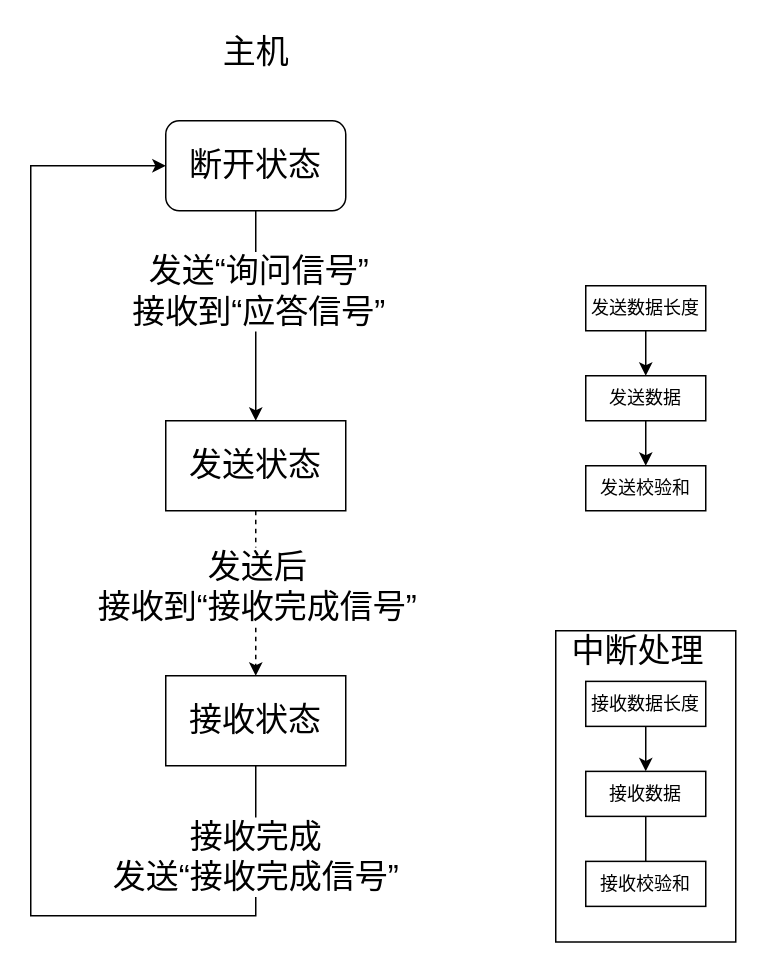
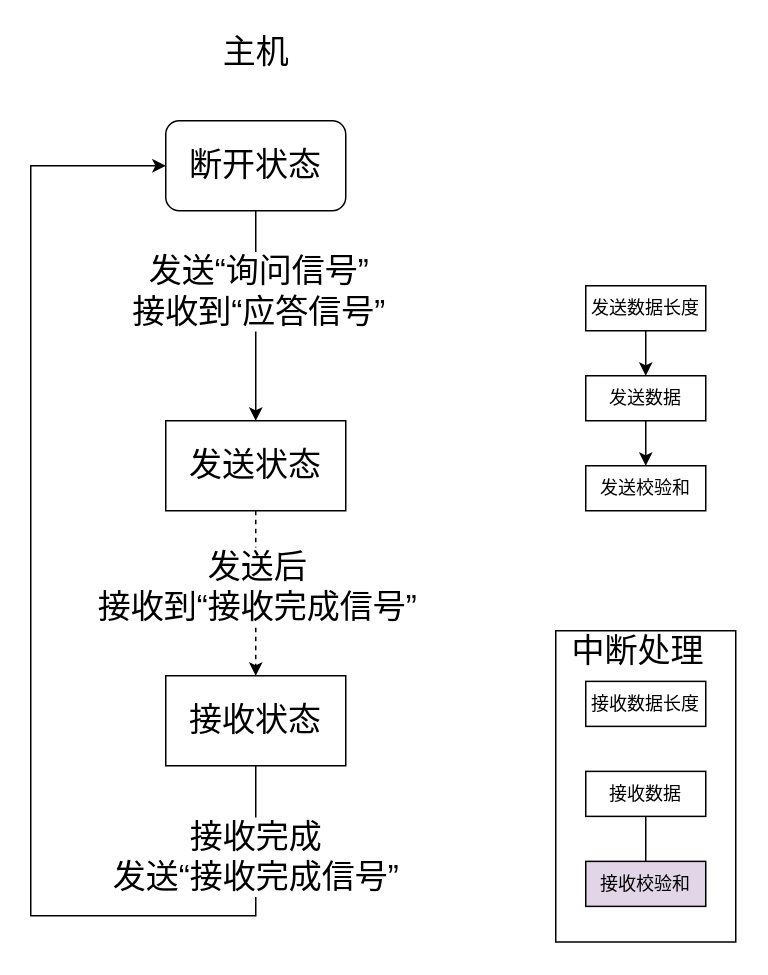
(646, 754) -> none
(646, 884) -> (646, 884)
